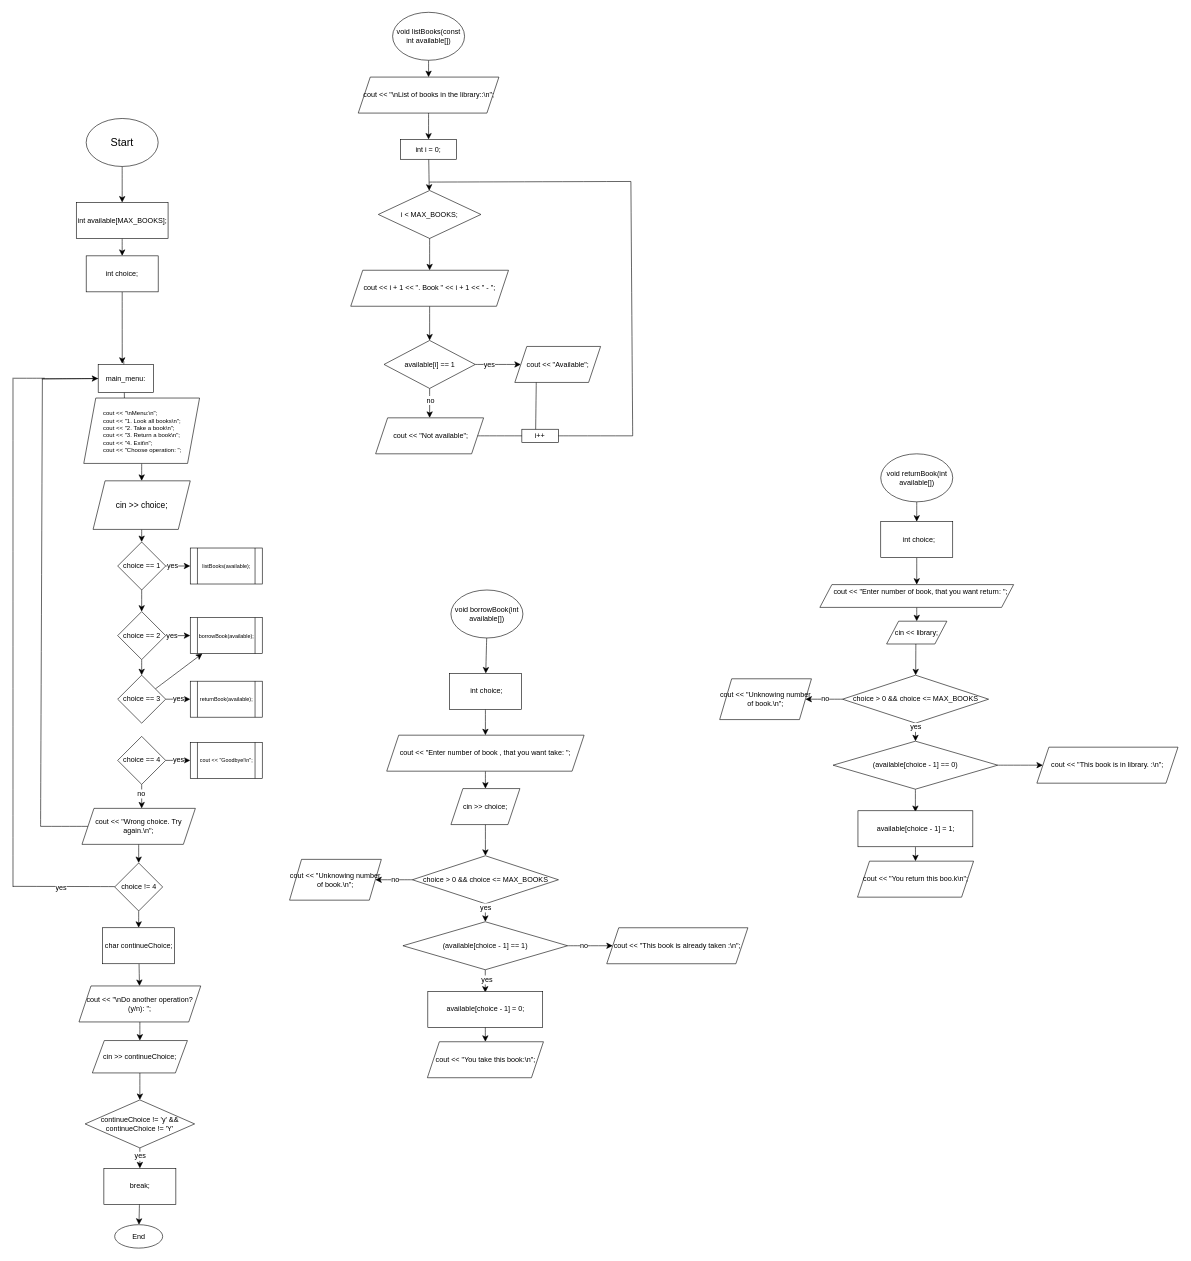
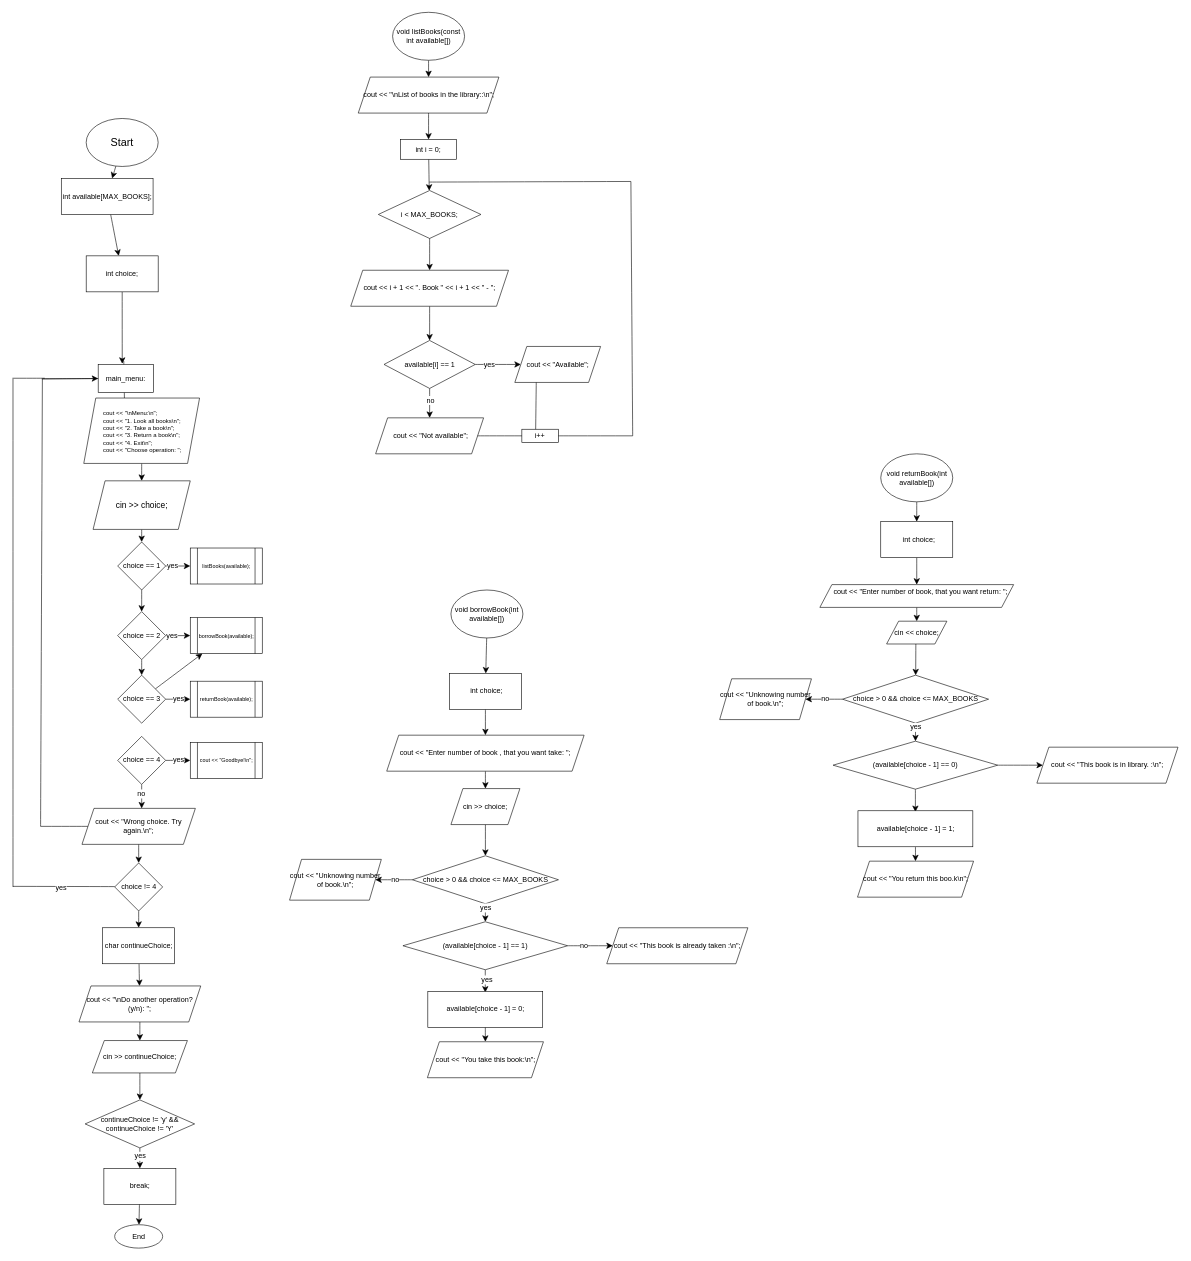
(122, 221) -> (107, 197)
(917, 633) -> (917, 633)
